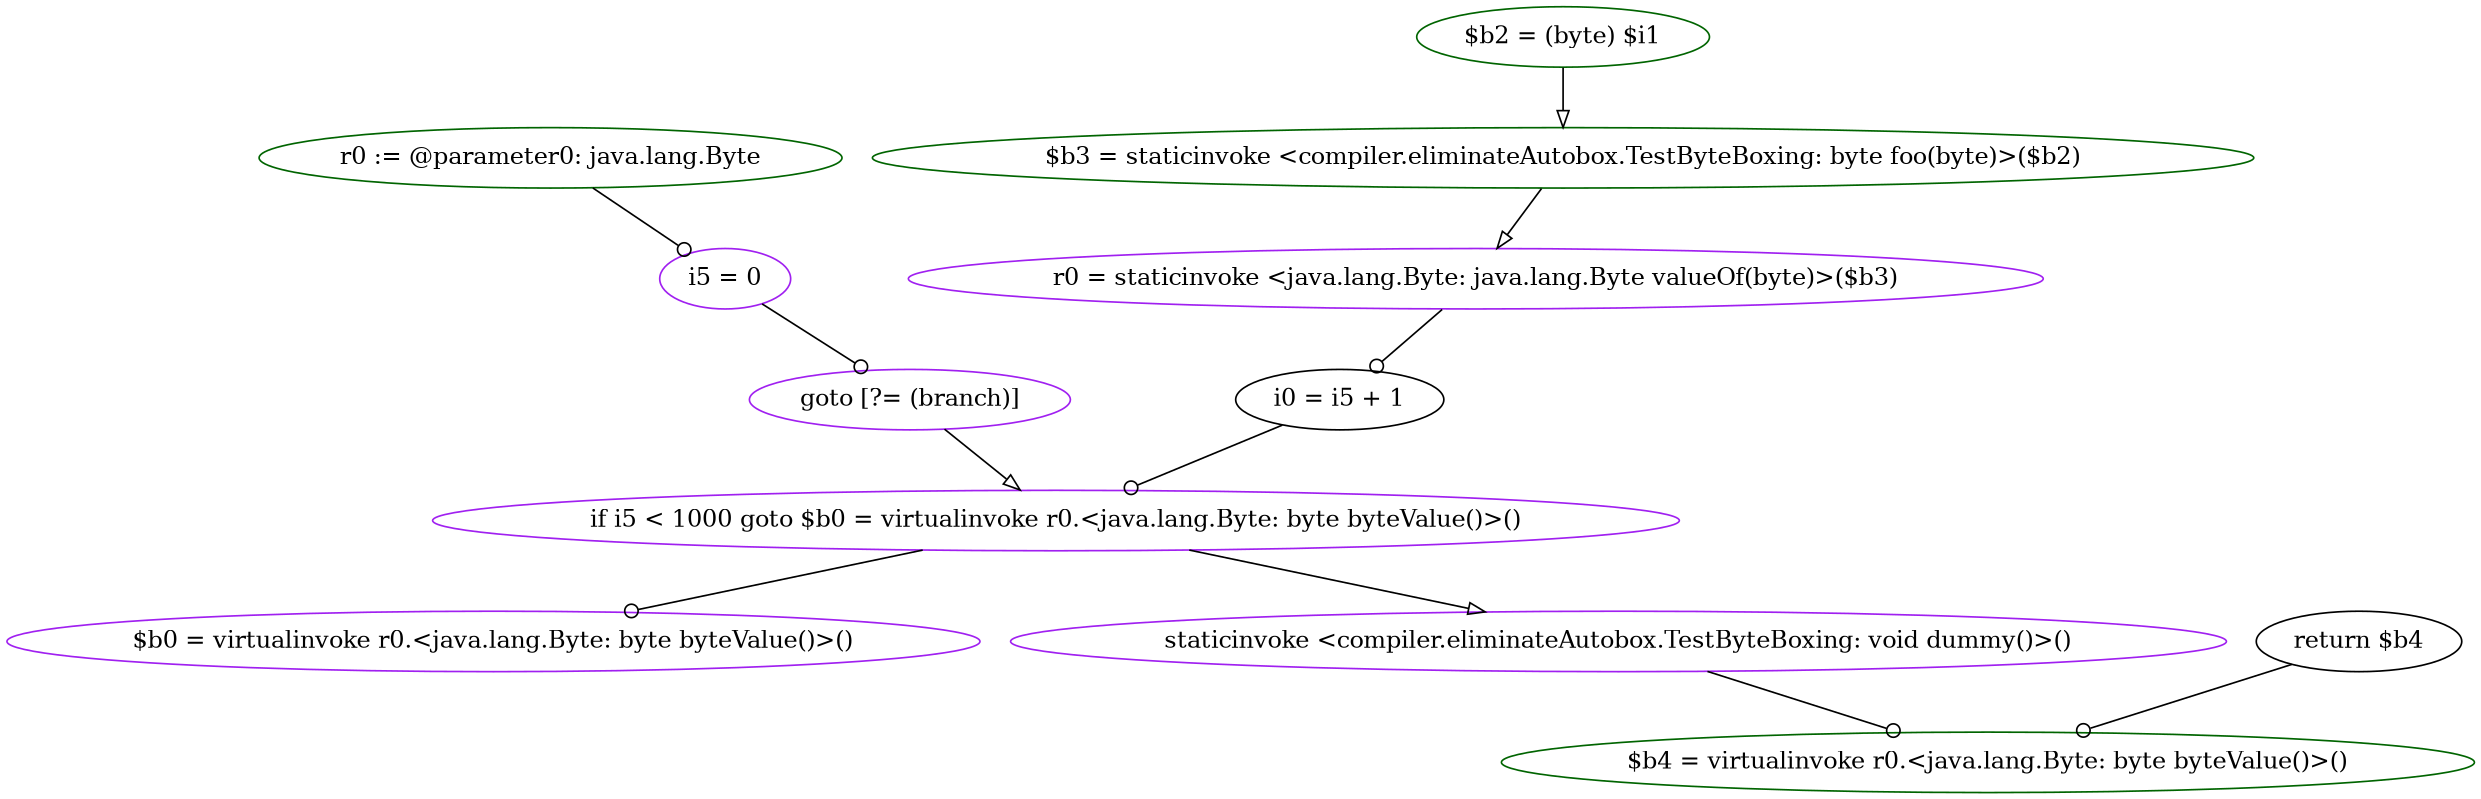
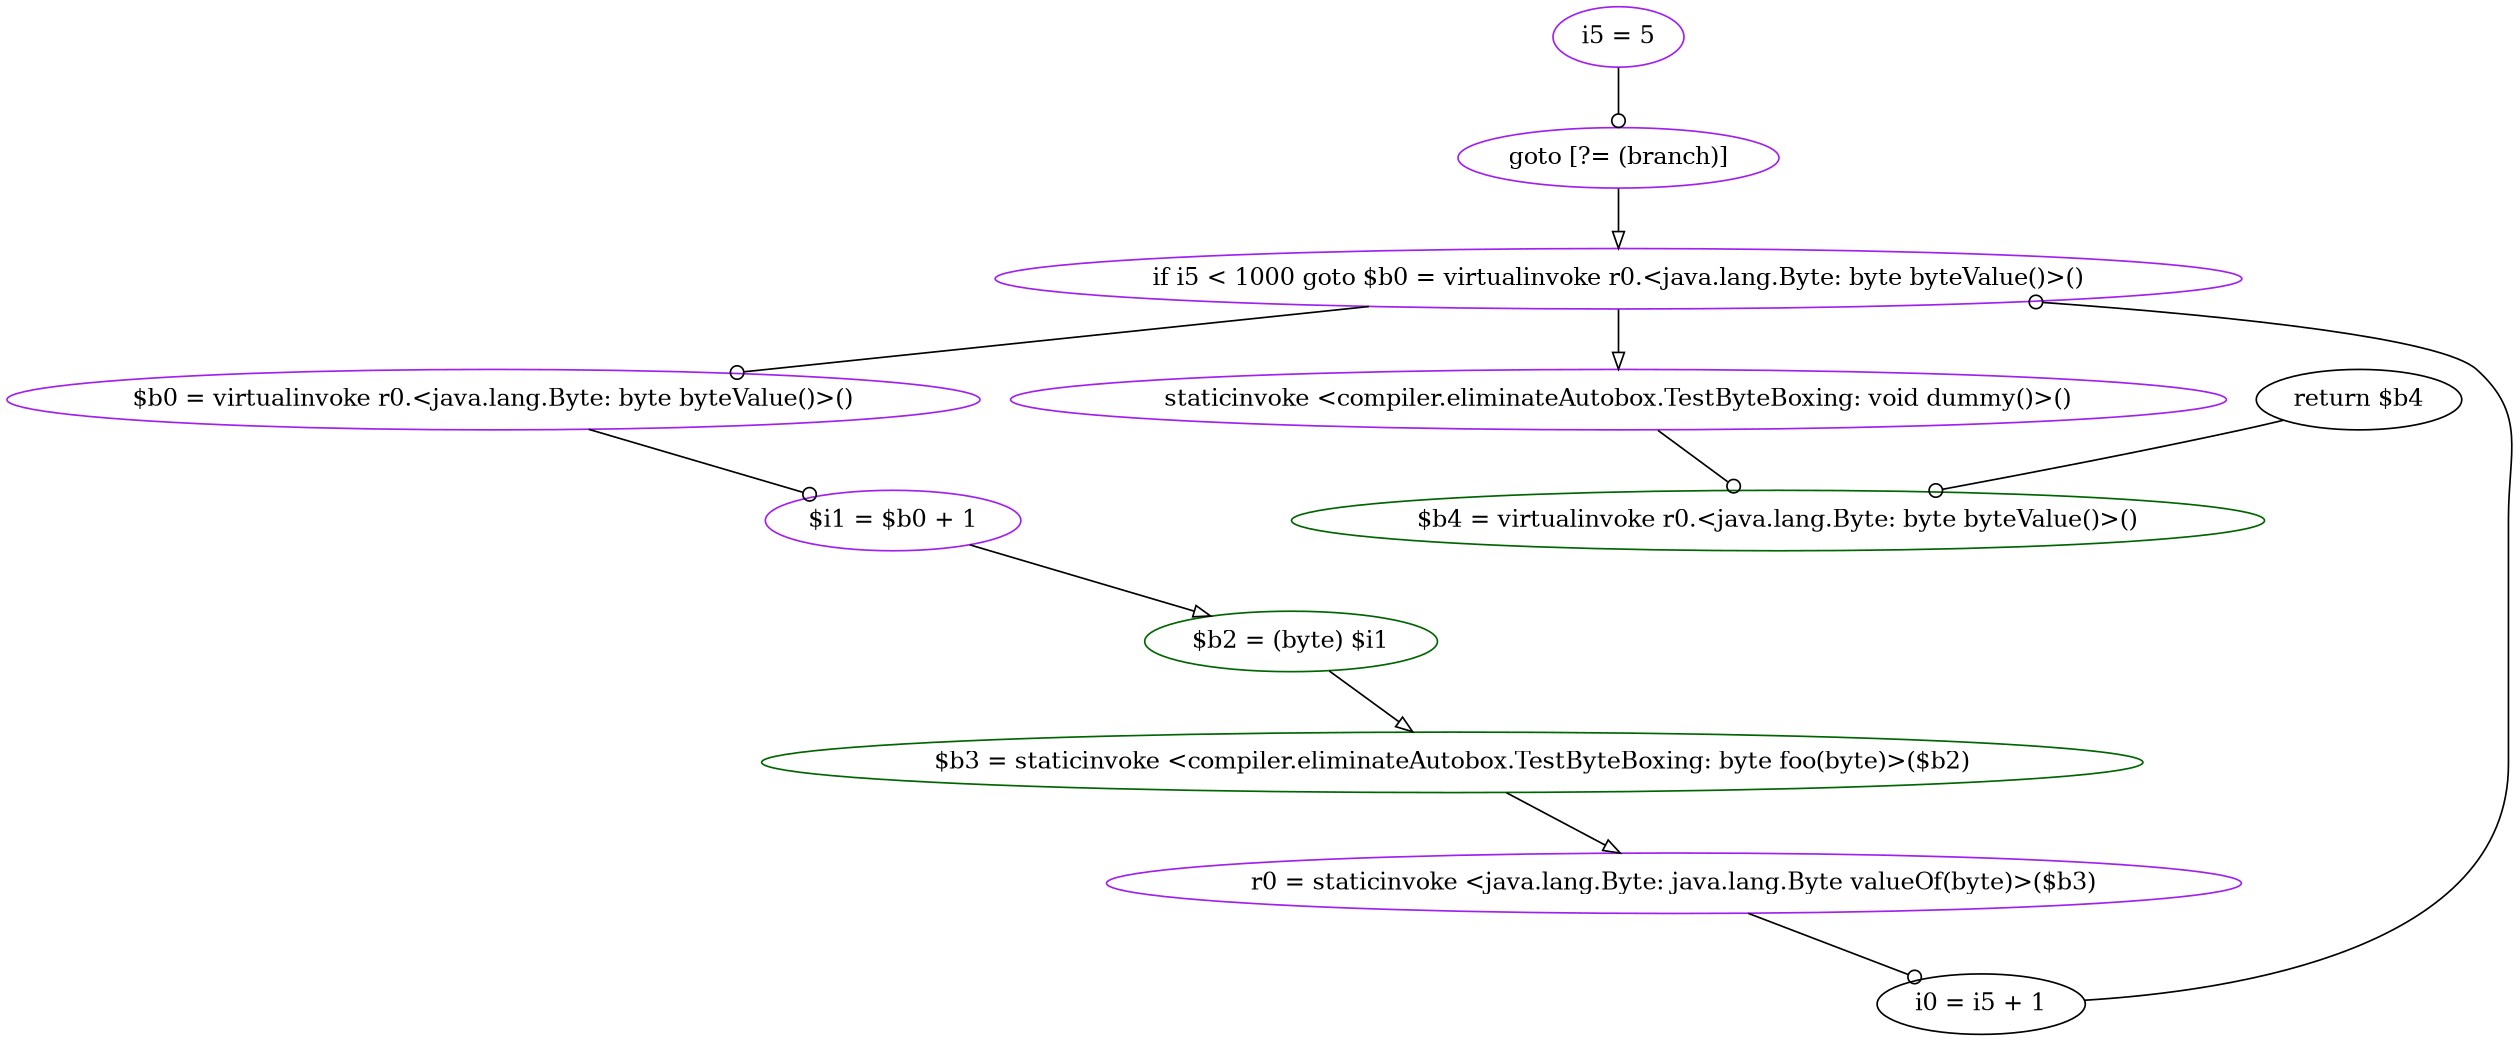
(551, 158) -> none
(725, 279) -> (1618, 37)
none -> (893, 521)
